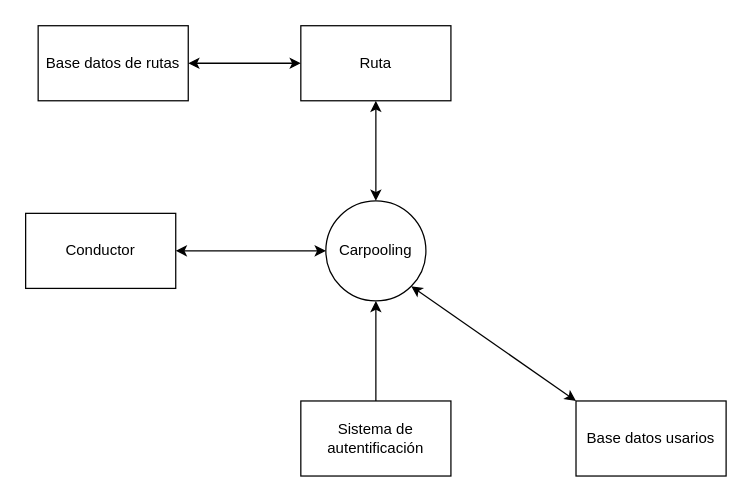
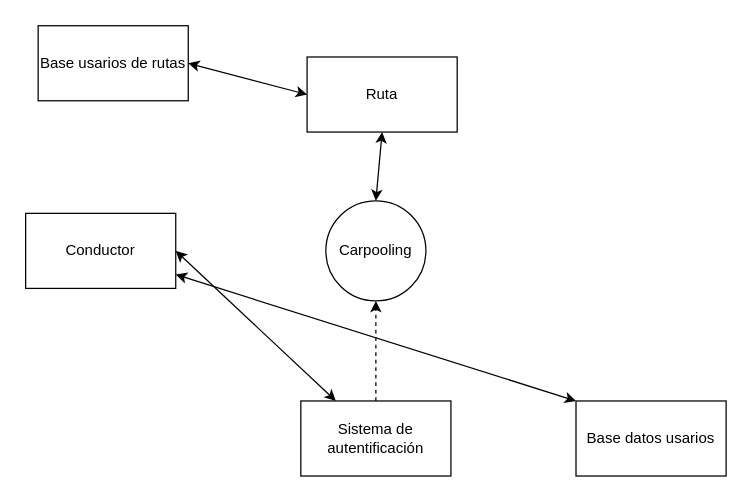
(113, 63) -> (113, 63)
(376, 63) -> (382, 94)
(251, 251) -> (272, 341)
(493, 343) -> (392, 343)
(376, 354) -> (376, 354)
